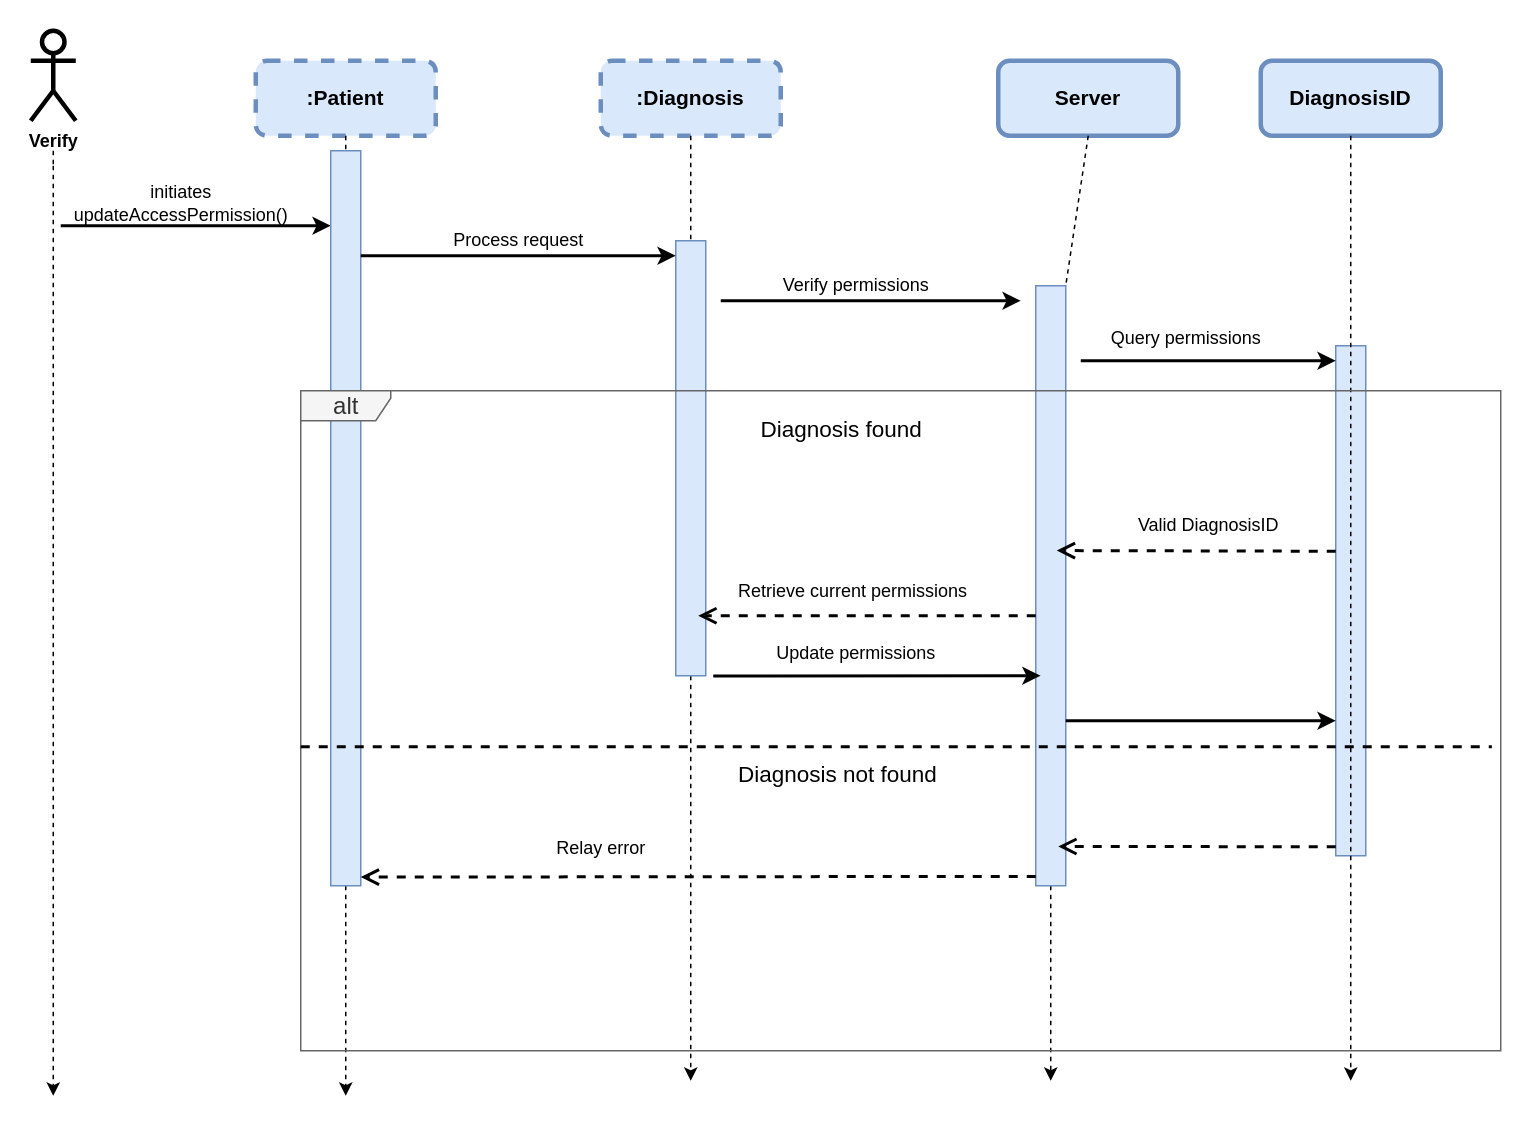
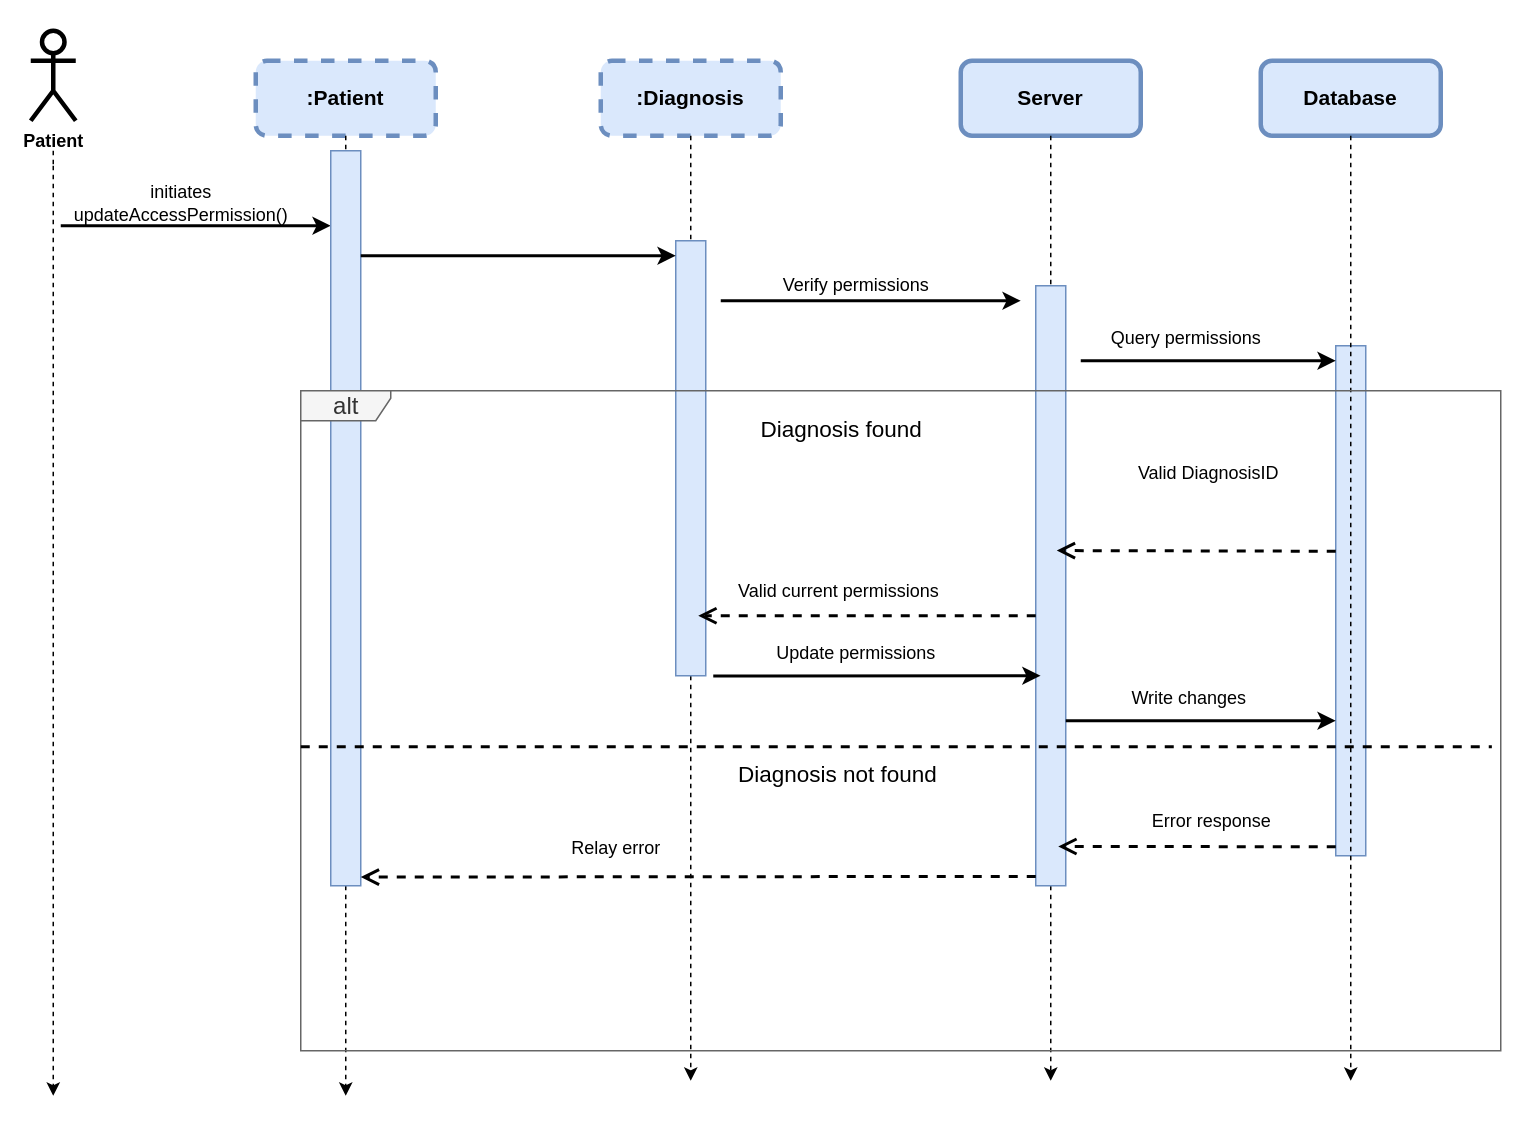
(1088, 98) -> (1051, 98)
(1351, 98) -> (1351, 98)
(54, 142) -> (54, 142)
(518, 241) -> none
(1208, 526) -> (1208, 473)
(868, 592) -> (851, 592)
none -> (1188, 698)
none -> (1211, 822)
(601, 848) -> (616, 848)
